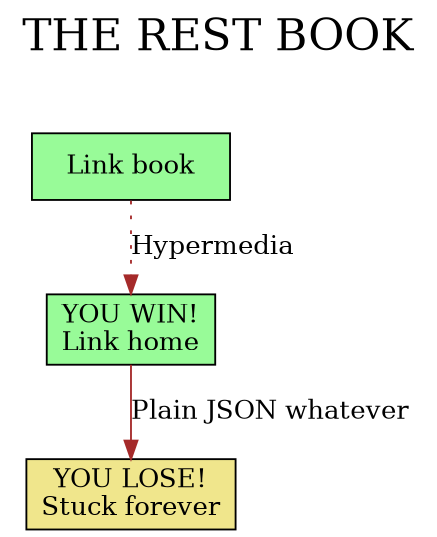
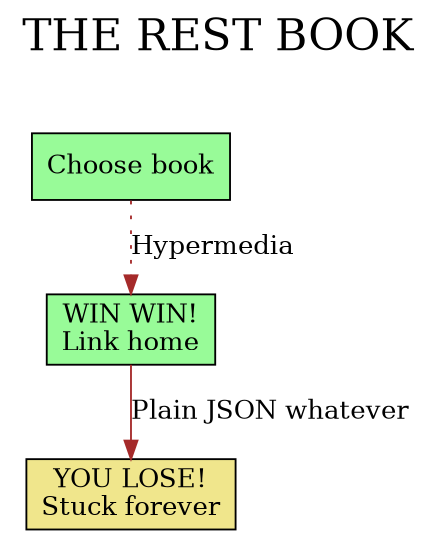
(131, 167) -> (131, 167)
(131, 330) -> (131, 330)
